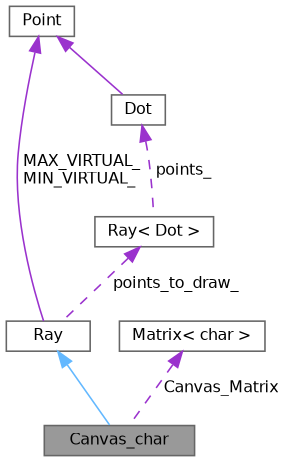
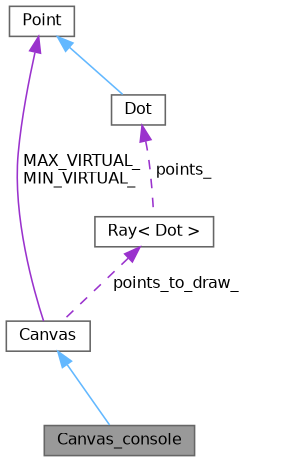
(96, 71) -> (96, 71)
(48, 336) -> (48, 336)
(192, 336) -> none
(119, 441) -> (119, 441)
